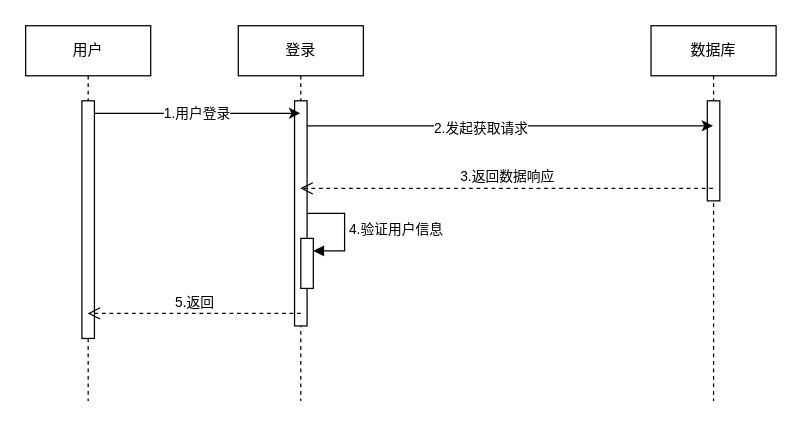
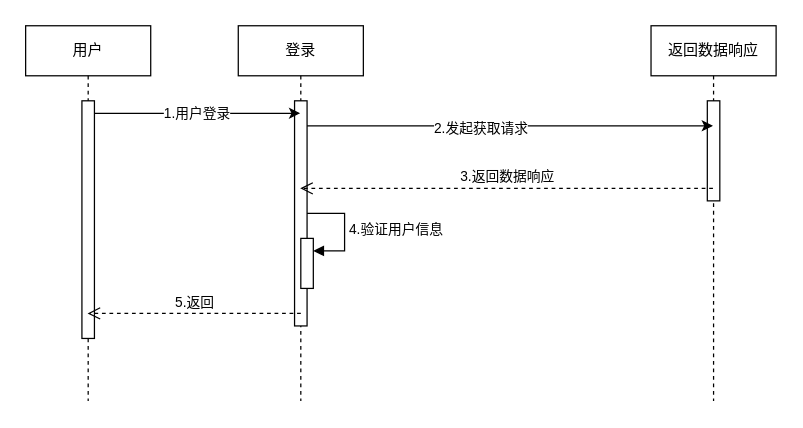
(713, 51) -> (713, 51)
